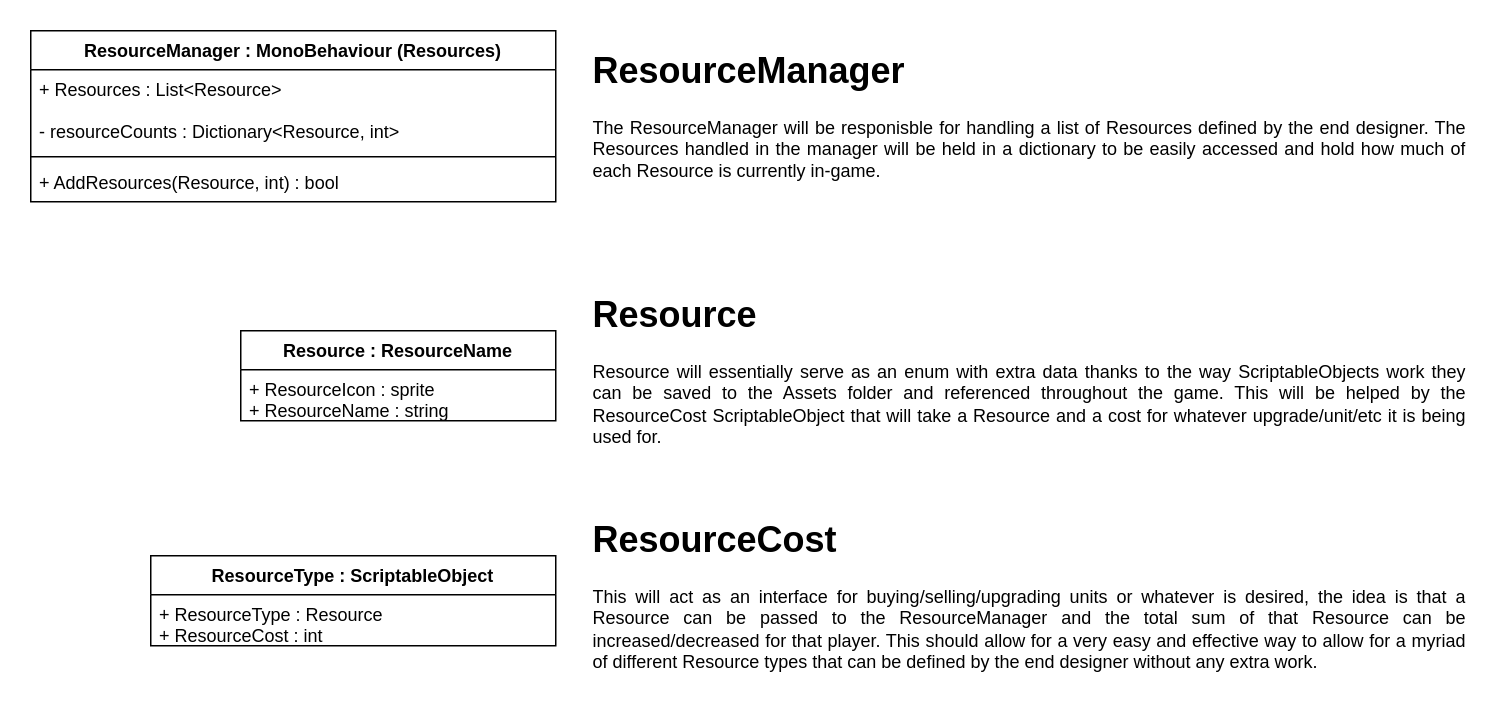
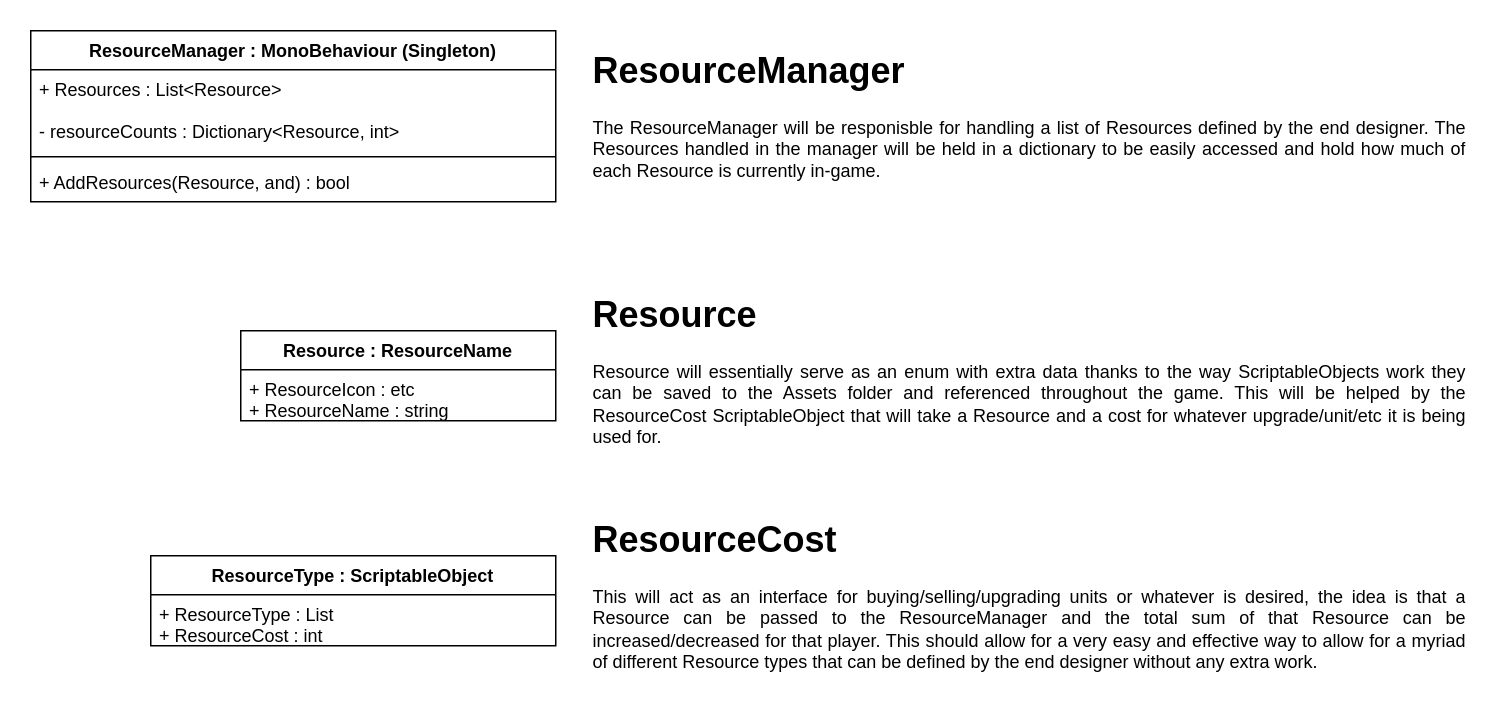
(293, 51) -> (293, 51)
(202, 183) -> (204, 183)
(353, 390) -> (340, 390)
(276, 615) -> (253, 615)
